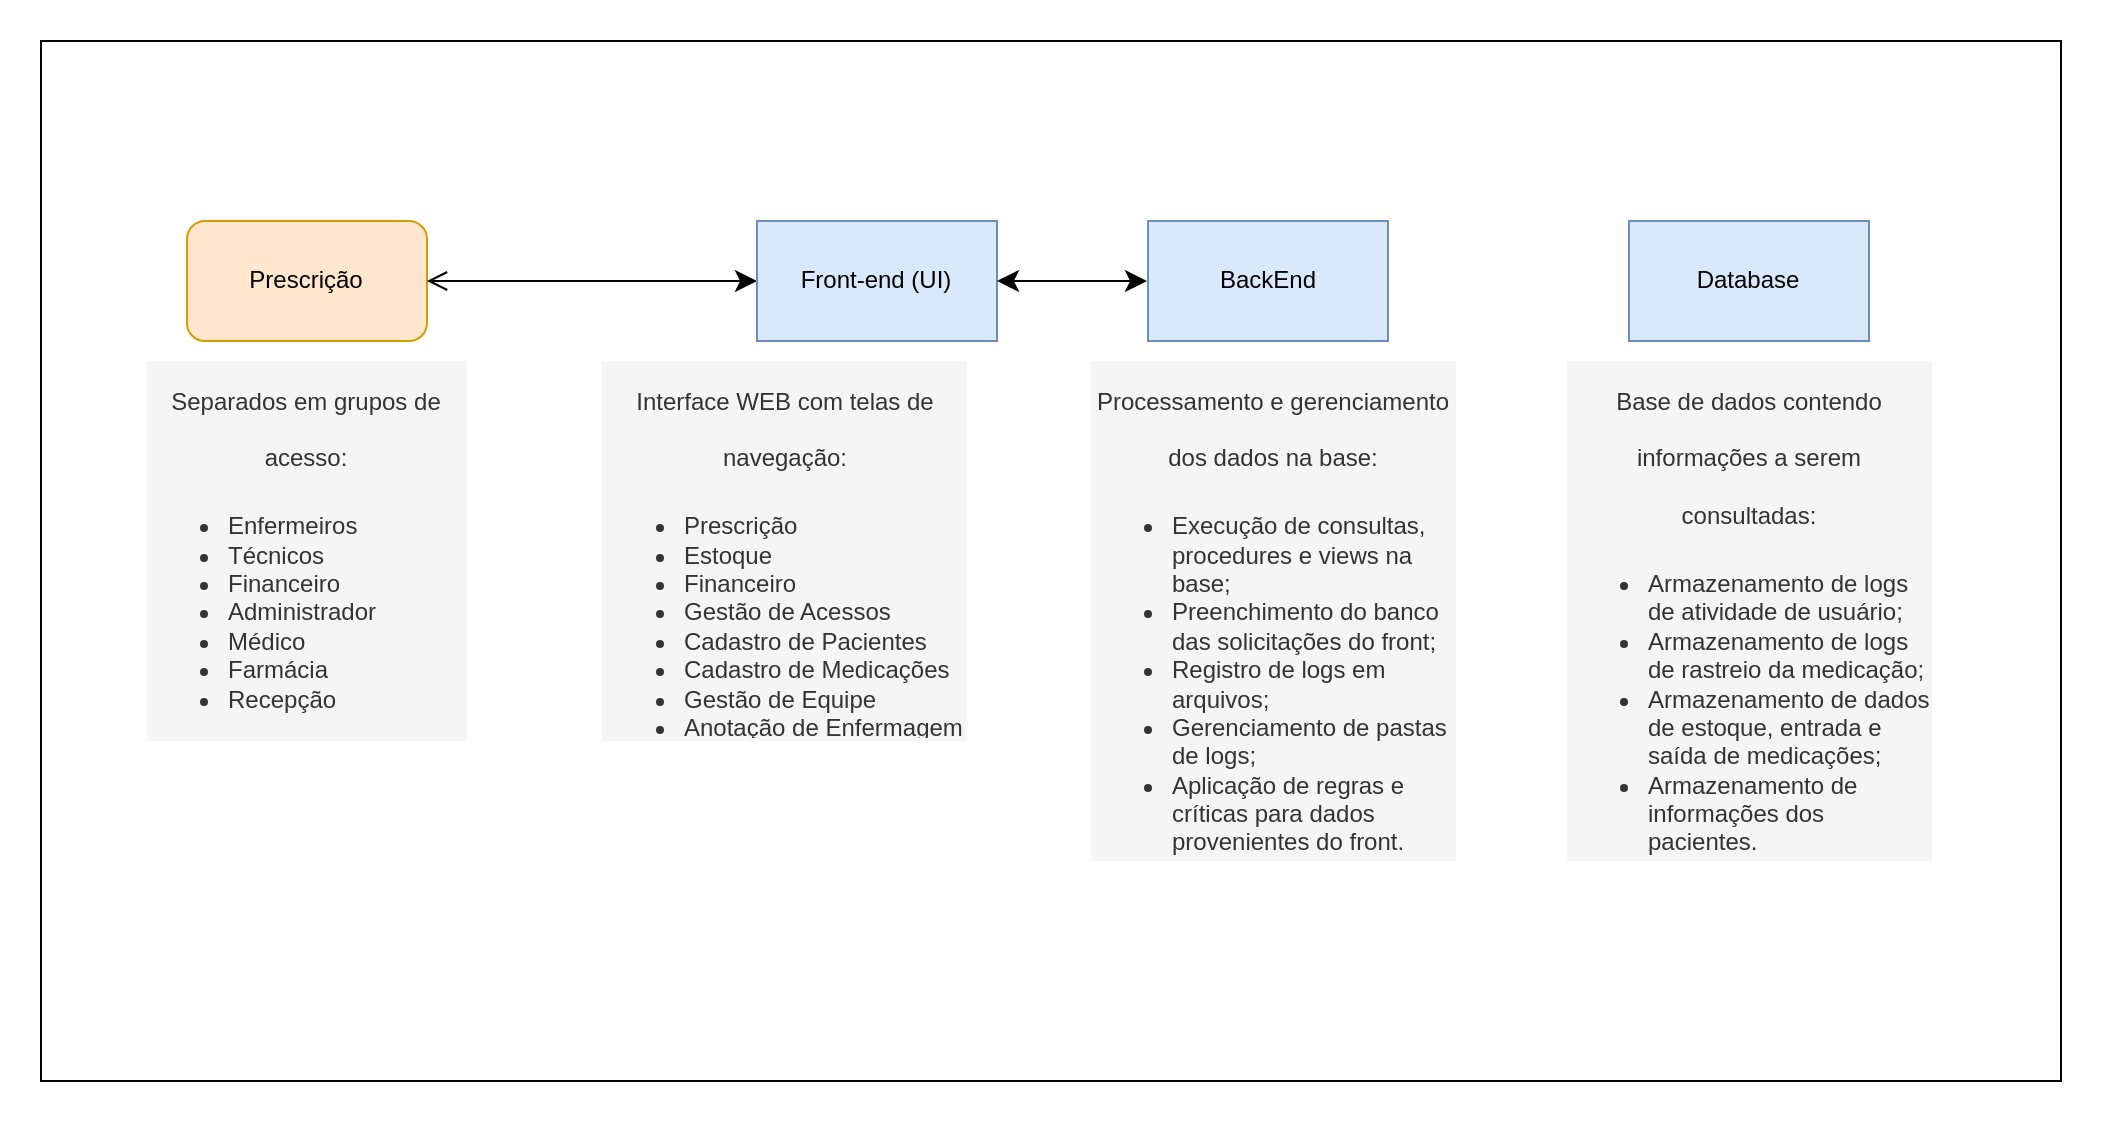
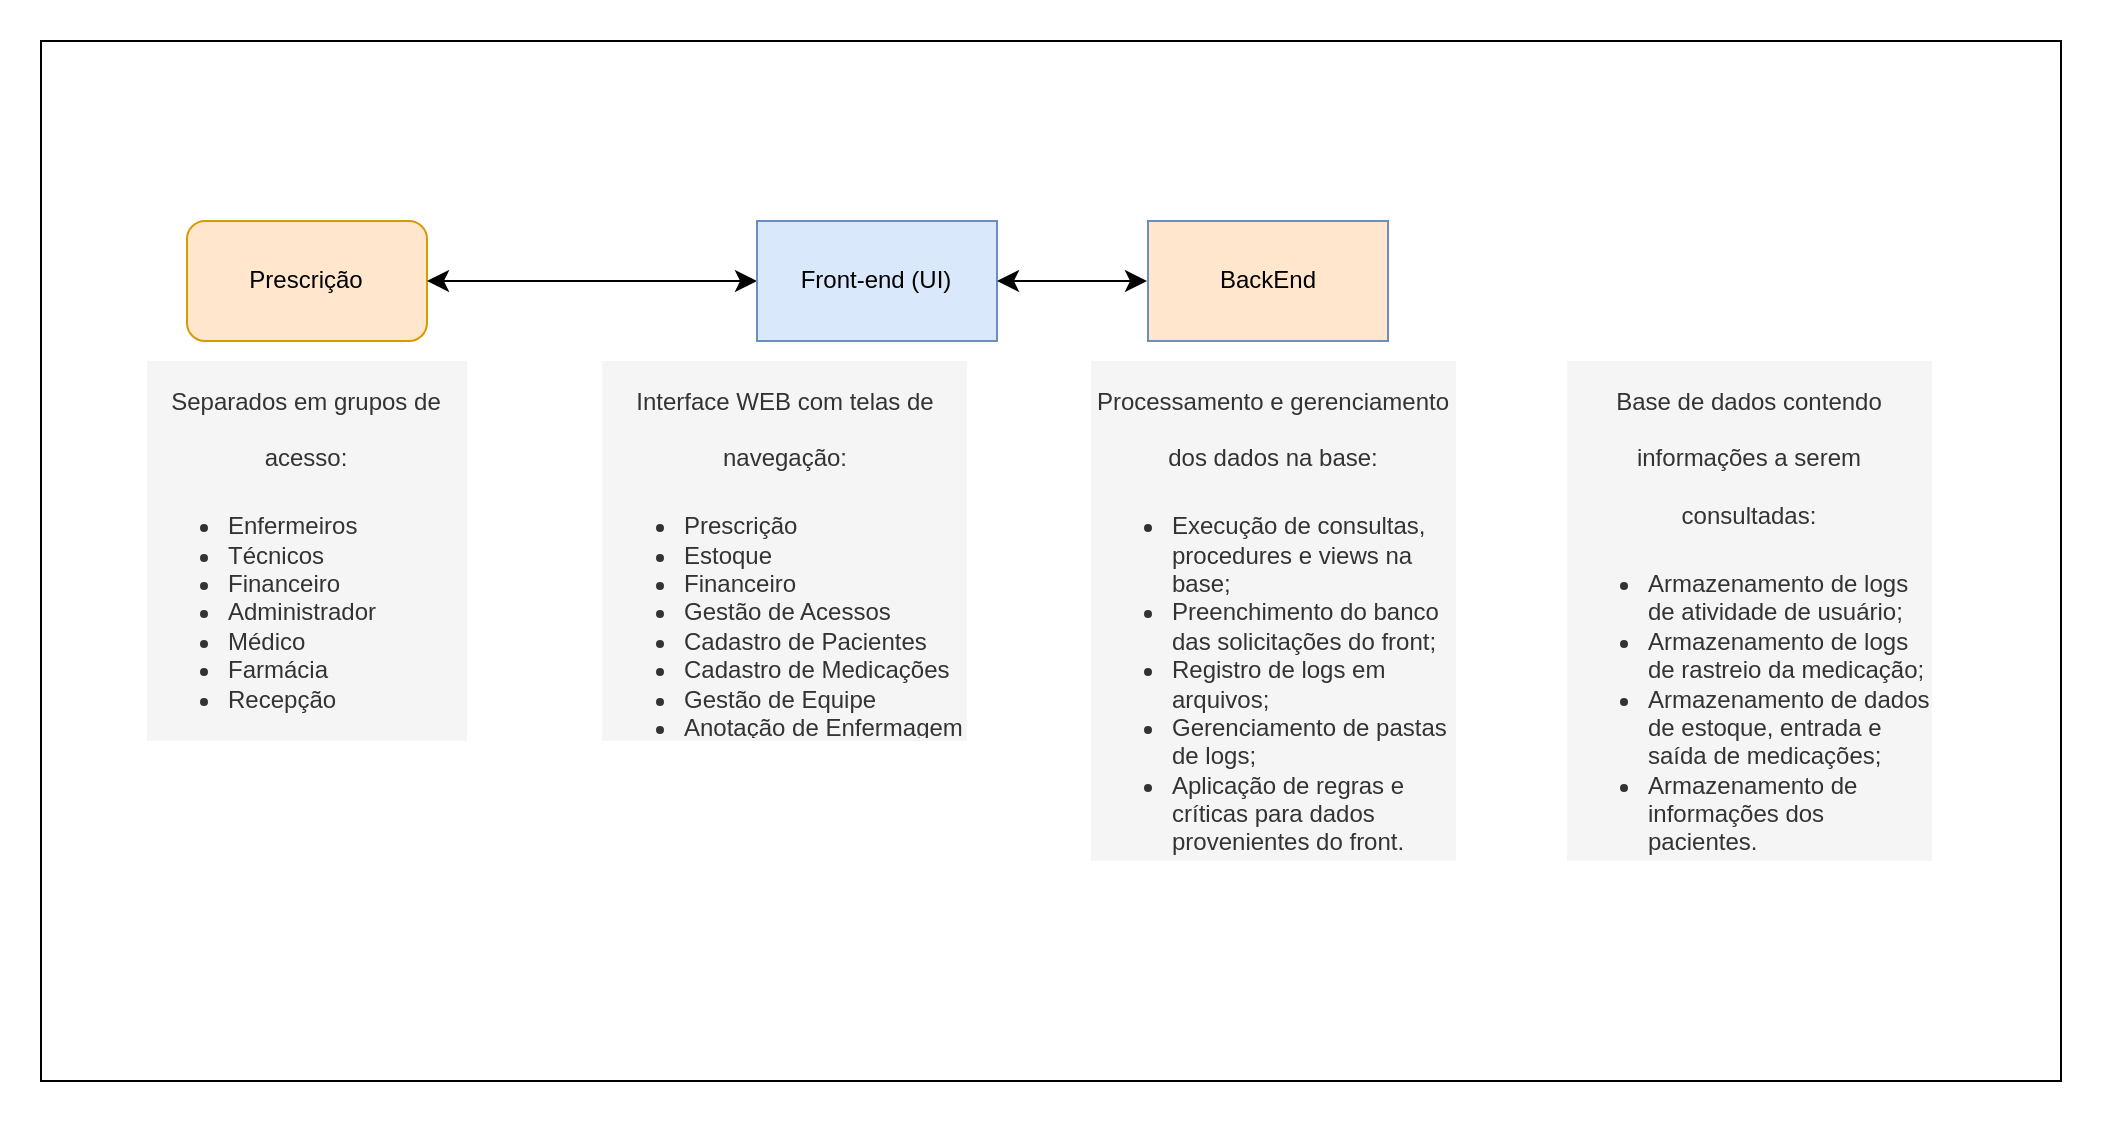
(440, 281) -> (445, 281)
(1268, 281) -> (1268, 281)
(1749, 281) -> none
